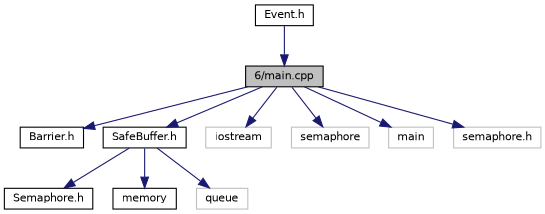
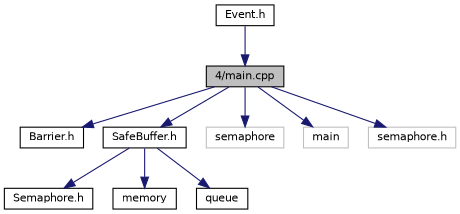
(284, 76) -> (245, 76)
(239, 138) -> none
(222, 199) -> (222, 199)
